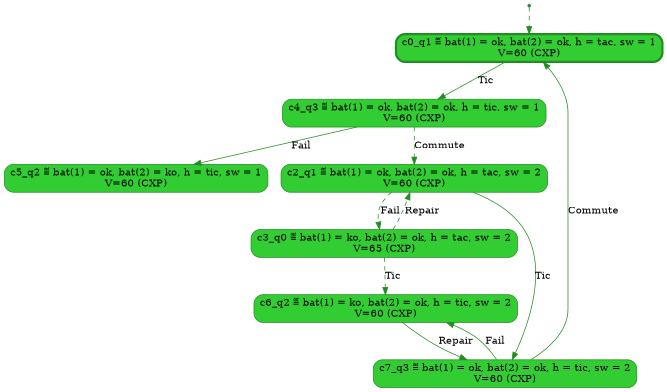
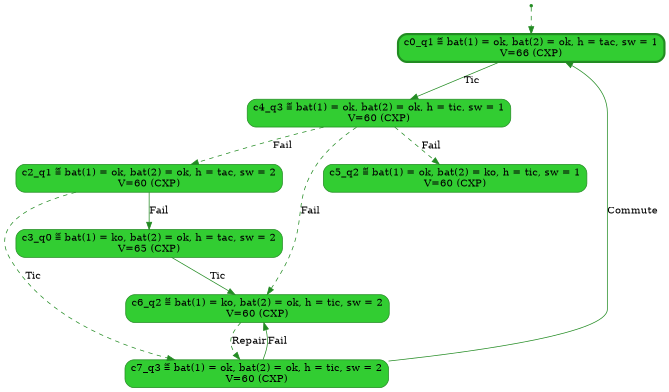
(529, 48) -> (531, 48)
(279, 145) -> (414, 143)
(440, 146) -> (283, 146)
none -> (302, 201)
(381, 205) -> (149, 207)
(401, 215) -> none
(535, 260) -> (35, 290)
(385, 272) -> (200, 274)
(430, 342) -> (231, 337)
